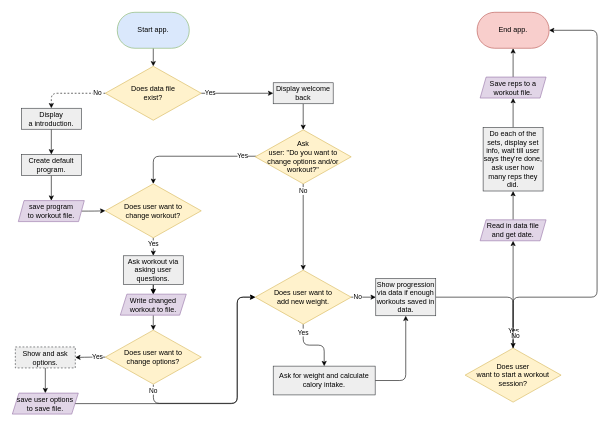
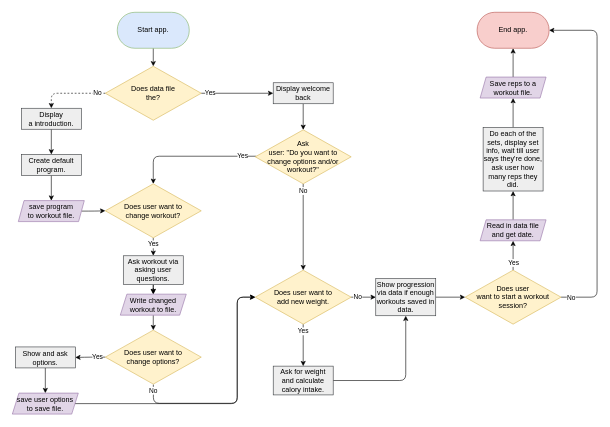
(153, 93) -> (153, 93)
(45, 358) -> (45, 358)
(513, 375) -> (513, 297)
(324, 381) -> (303, 381)
